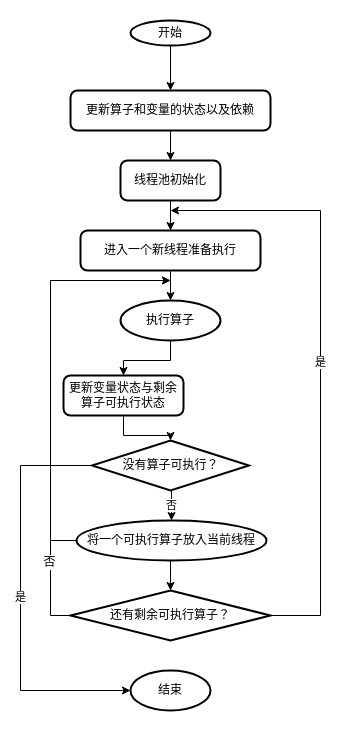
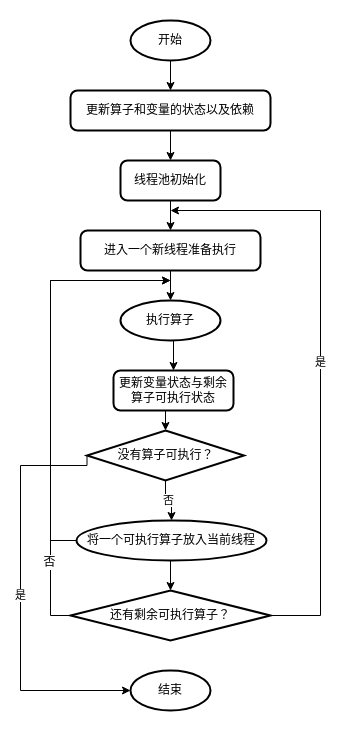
(171, 33) -> (171, 41)
(124, 396) -> (174, 391)
(171, 466) -> (166, 456)
